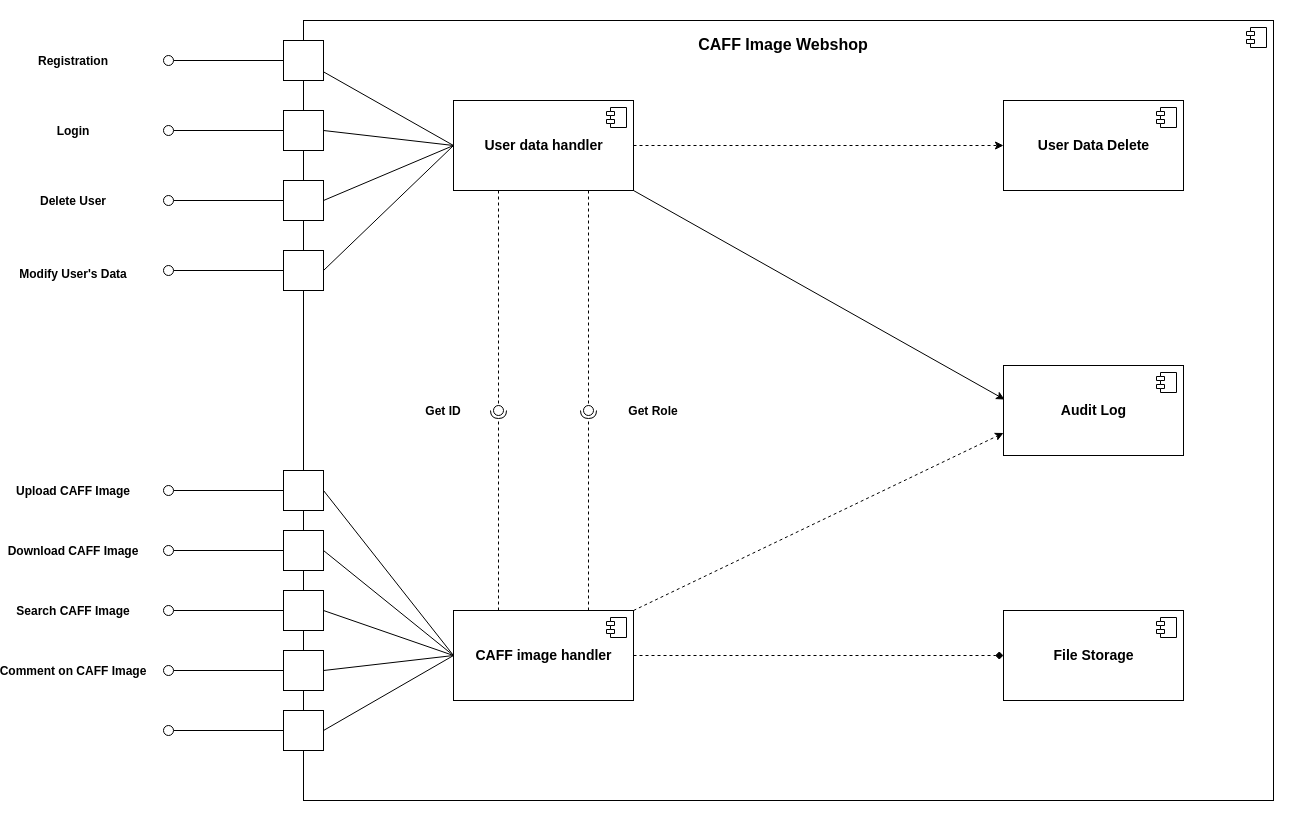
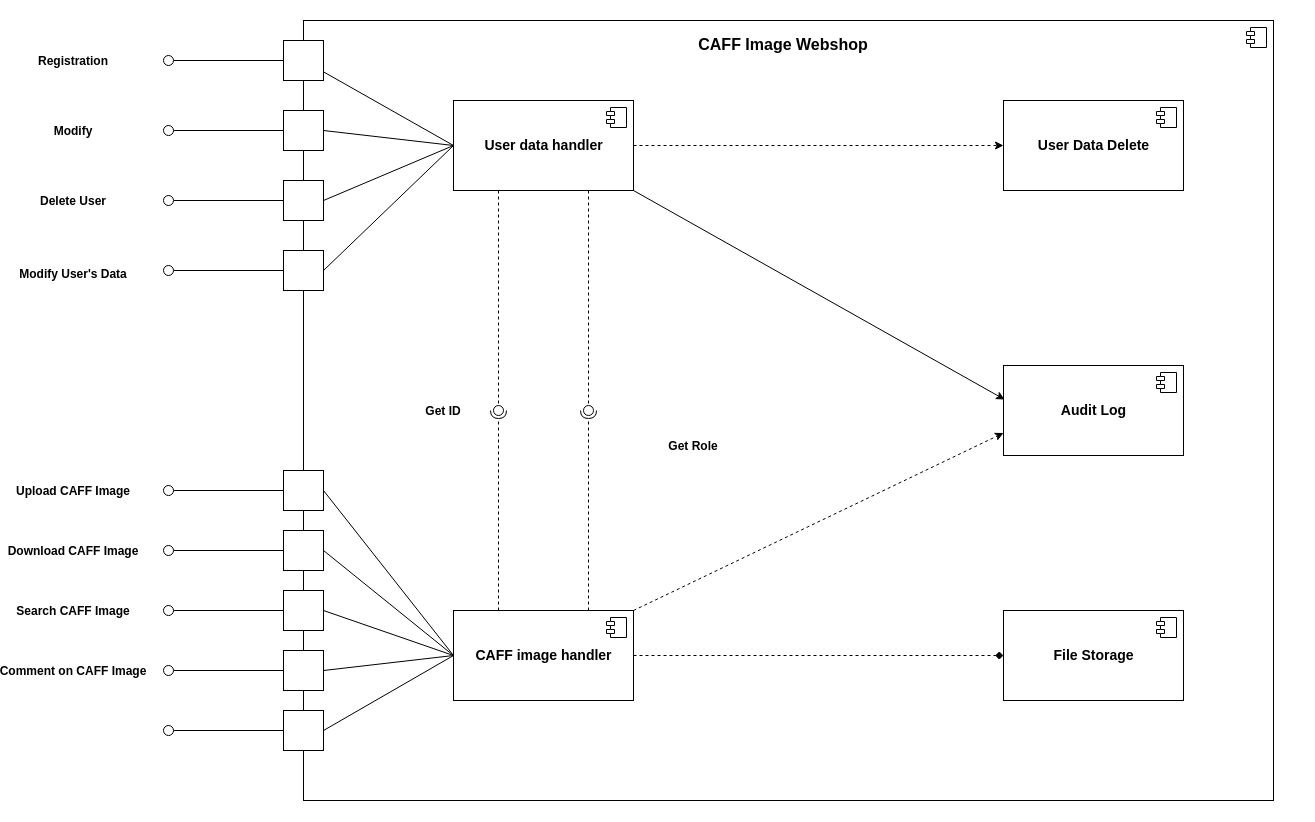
(73, 131) -> (73, 131)
(654, 411) -> (694, 446)
